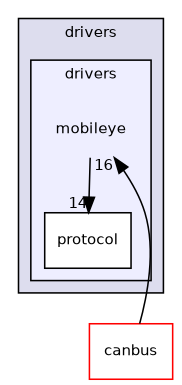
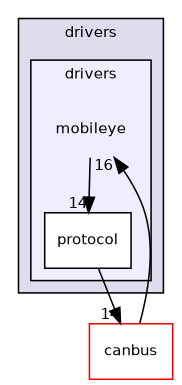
none -> (107, 289)
